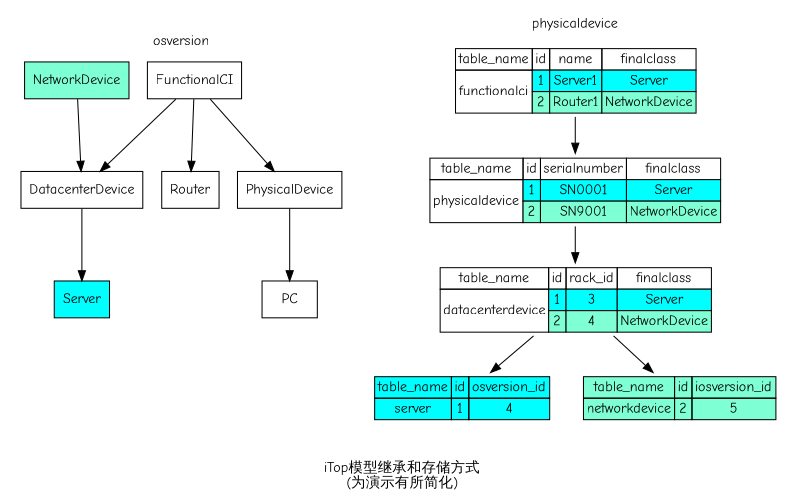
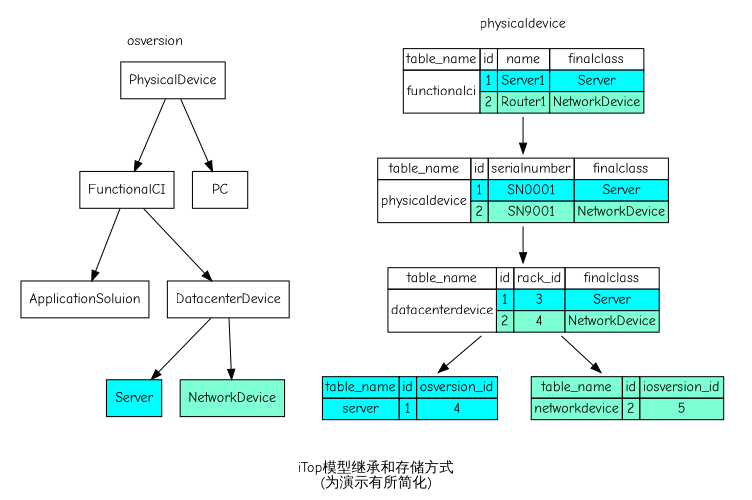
(79, 130) -> (230, 344)
(239, 131) -> (152, 130)
(190, 190) -> (85, 299)
